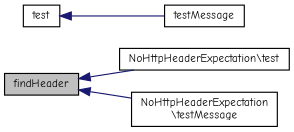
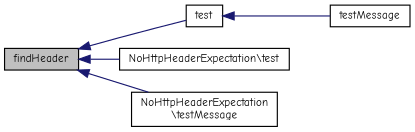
none -> (138, 33)
